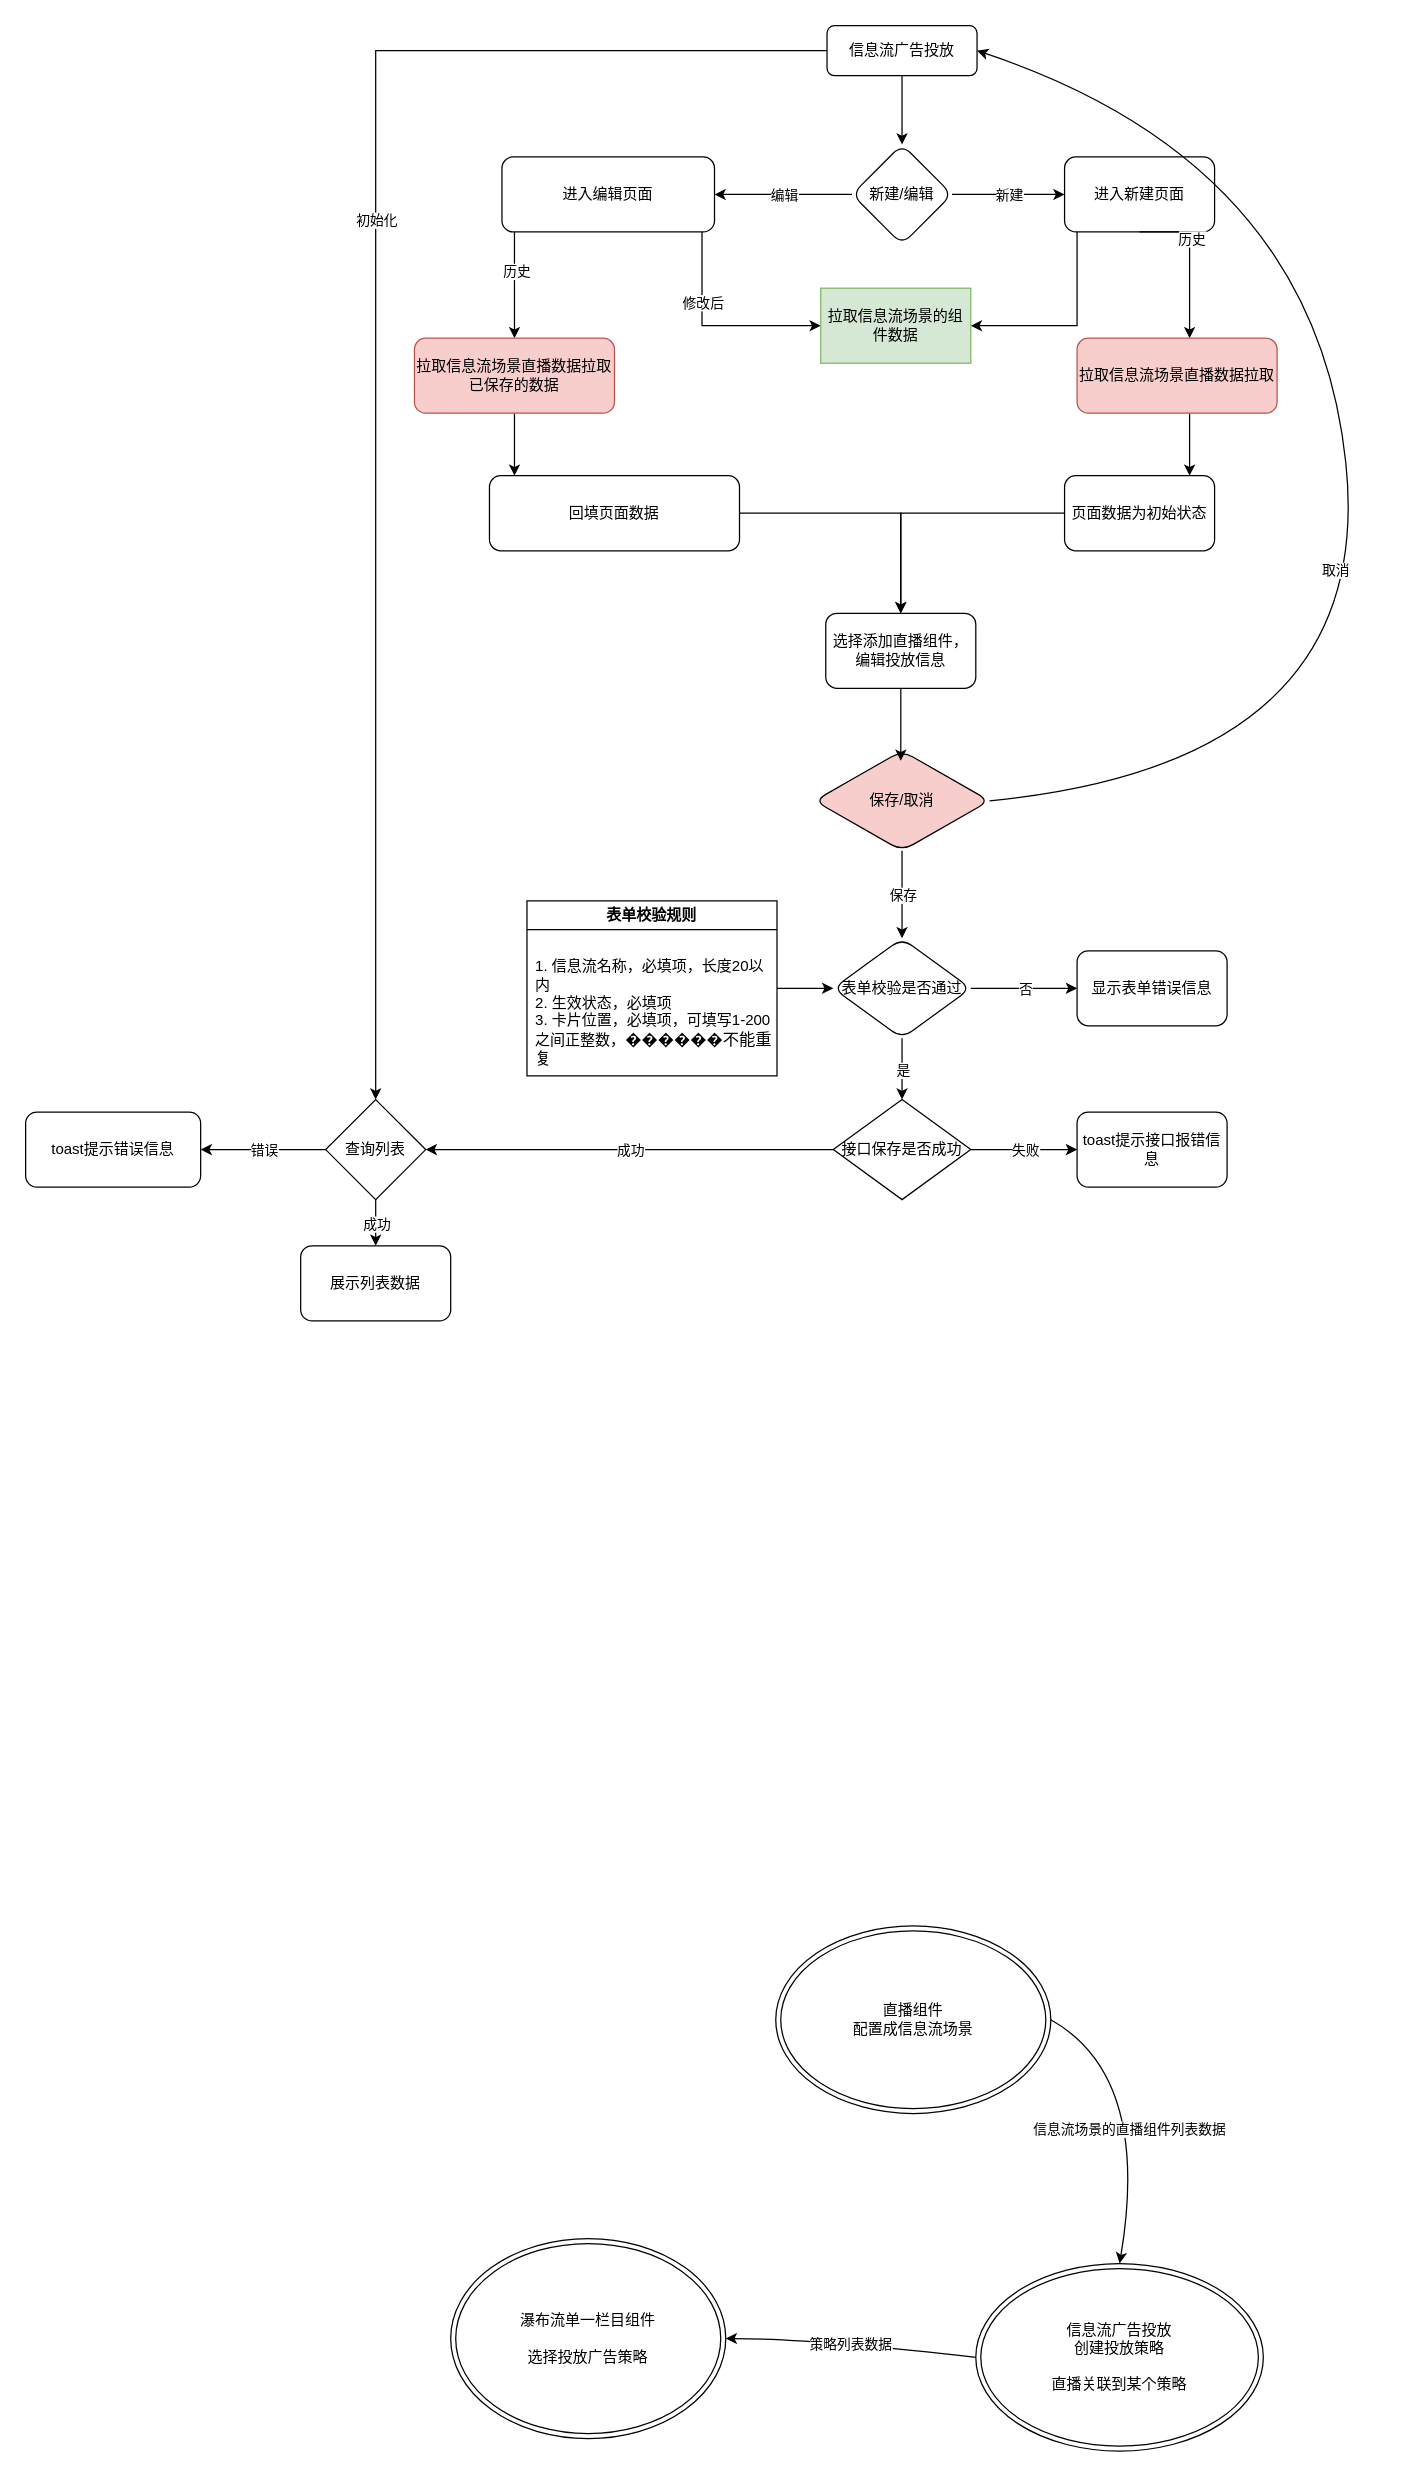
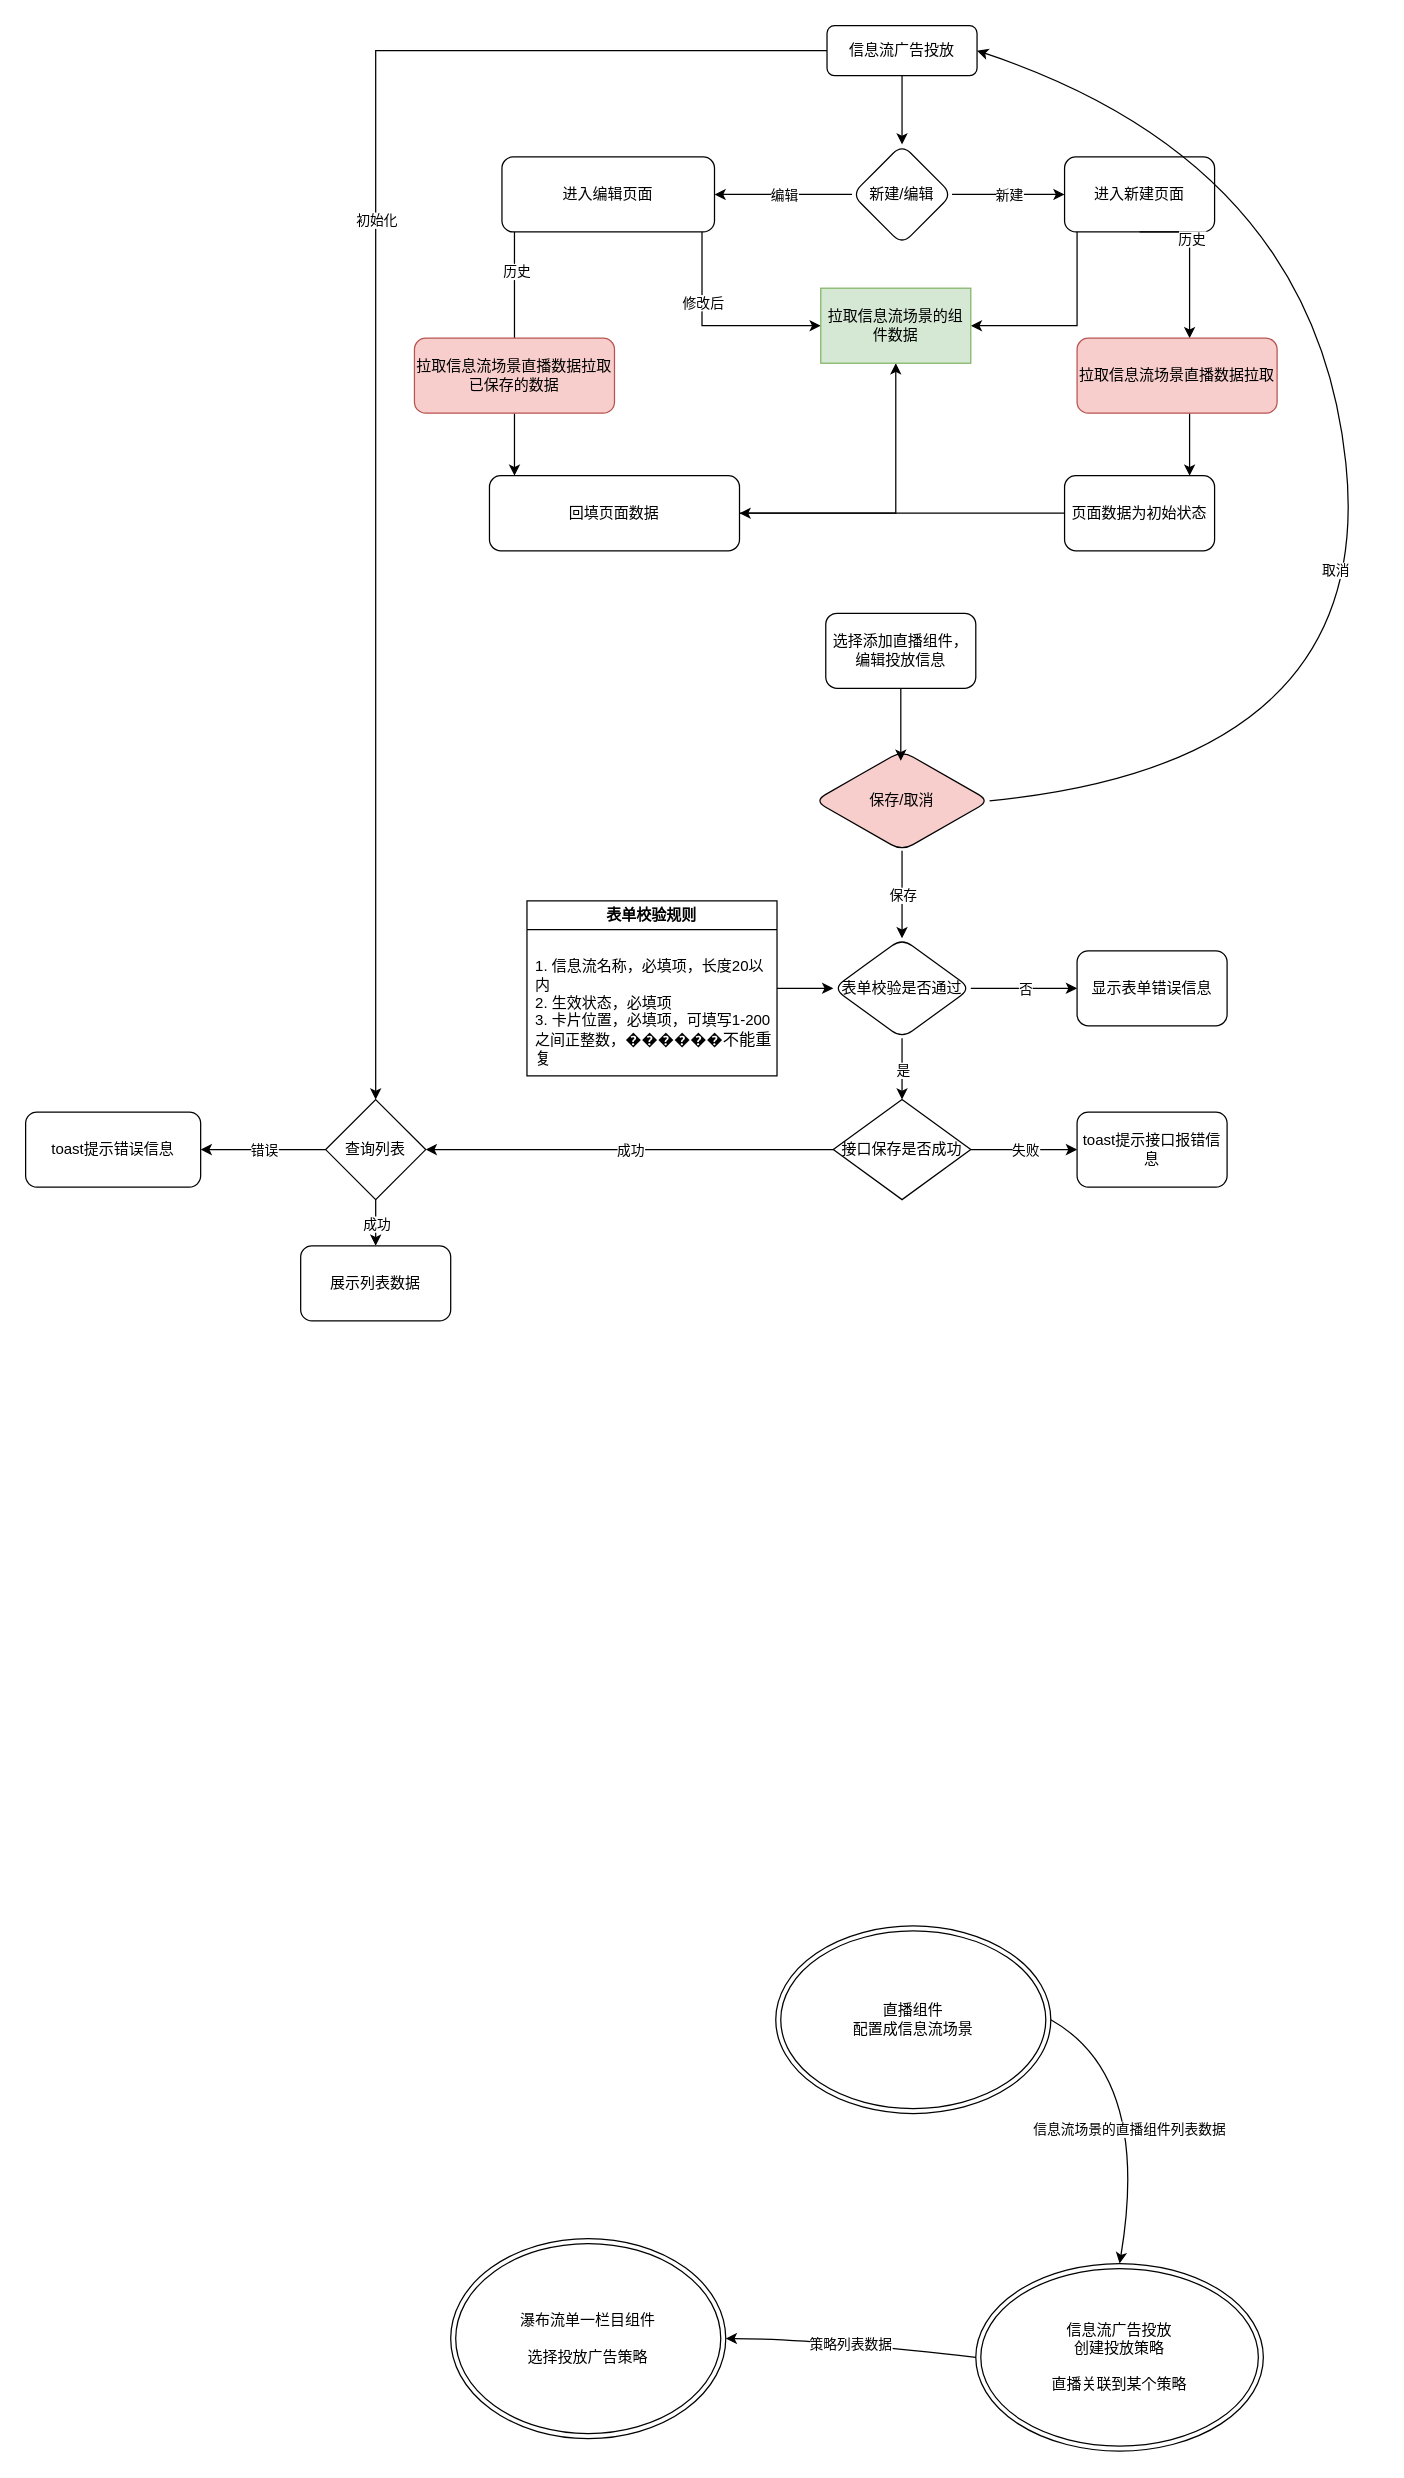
(514, 328) -> (514, 332)
(743, 513) -> (896, 441)
(903, 513) -> (903, 513)
